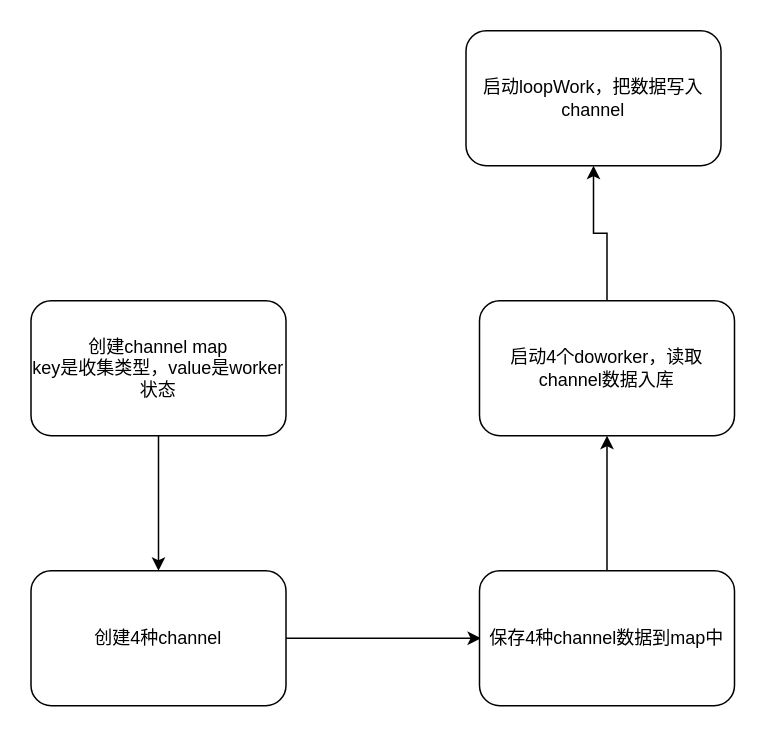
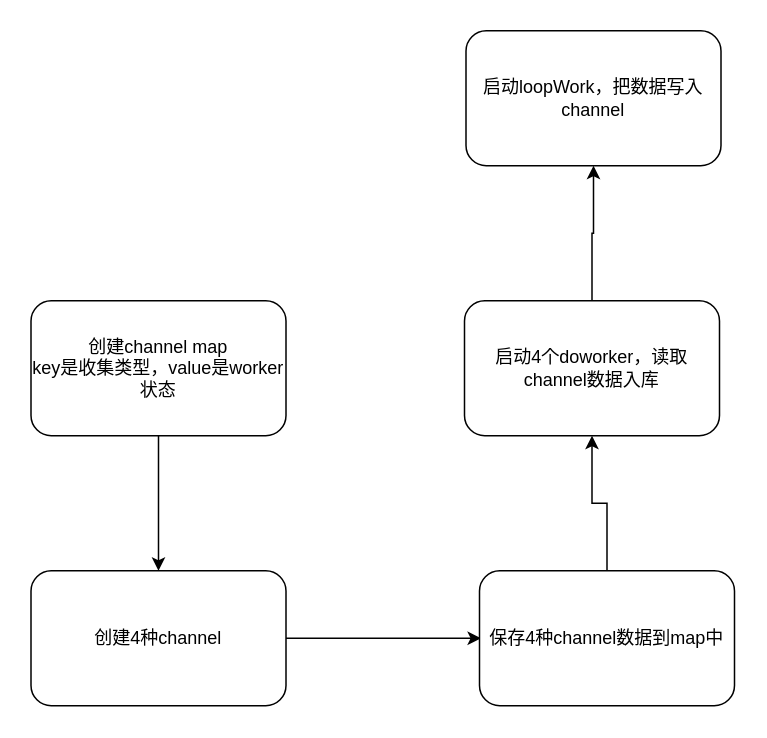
(607, 368) -> (592, 368)
